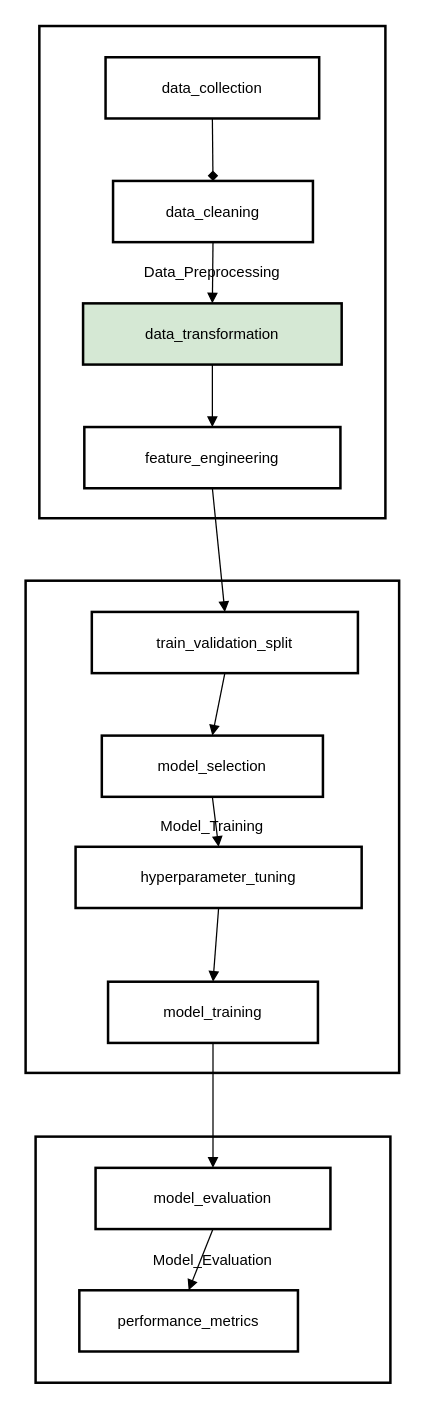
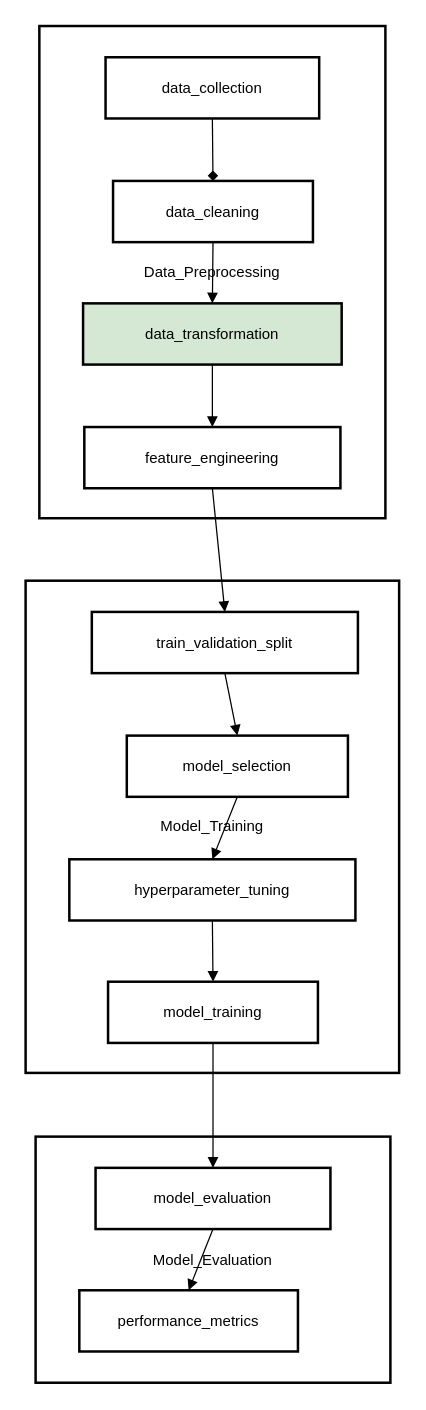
(213, 766) -> (238, 766)
(219, 878) -> (213, 890)
